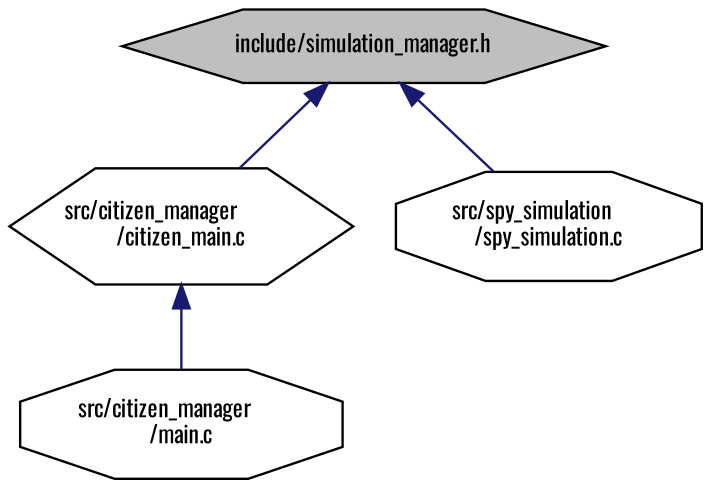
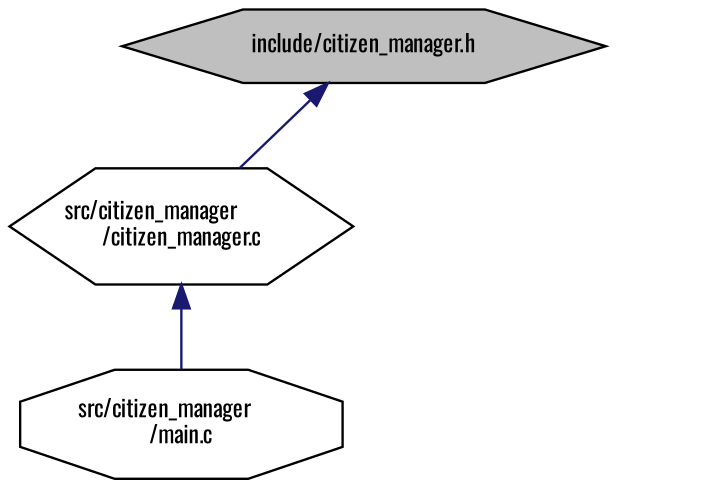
(364, 46) -> (364, 46)
(181, 226) -> (181, 226)
(549, 226) -> none
